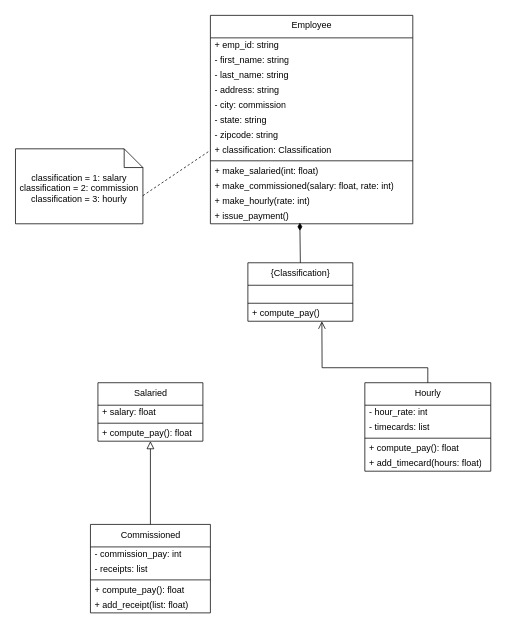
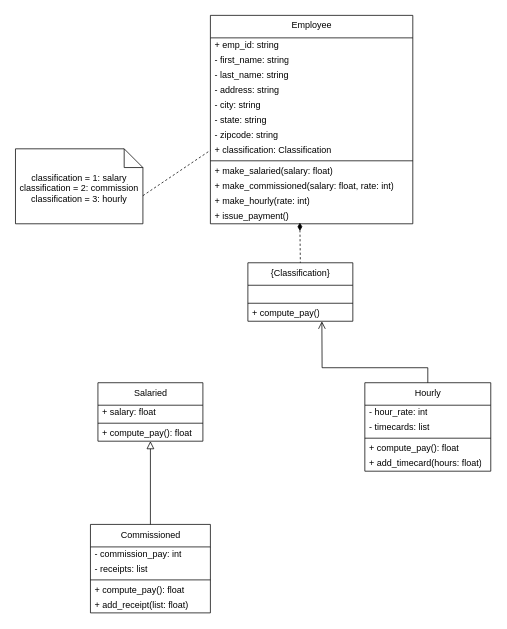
(253, 105) -> (244, 105)
(275, 171) -> (282, 171)
(300, 246) -> (300, 246)
